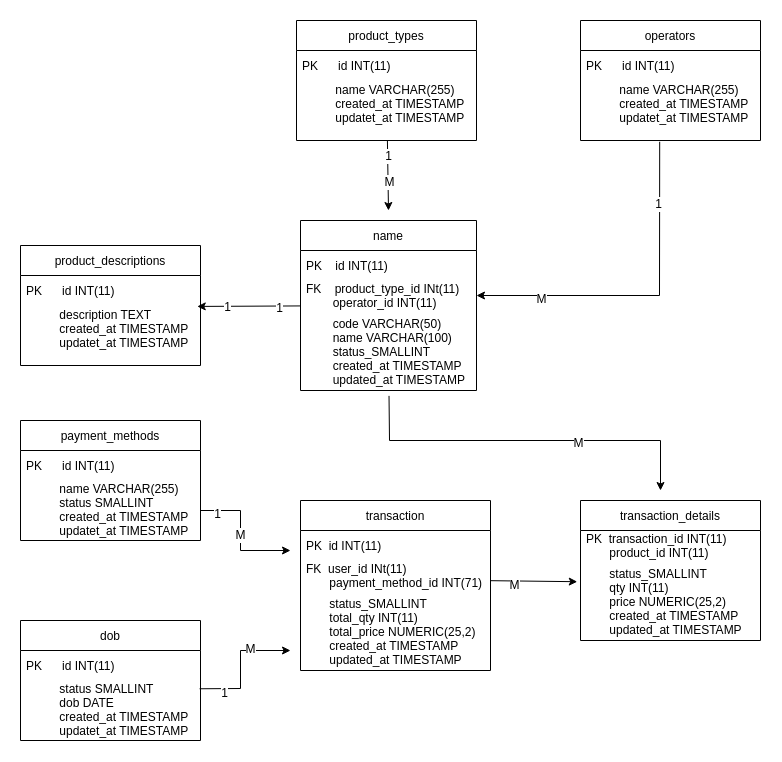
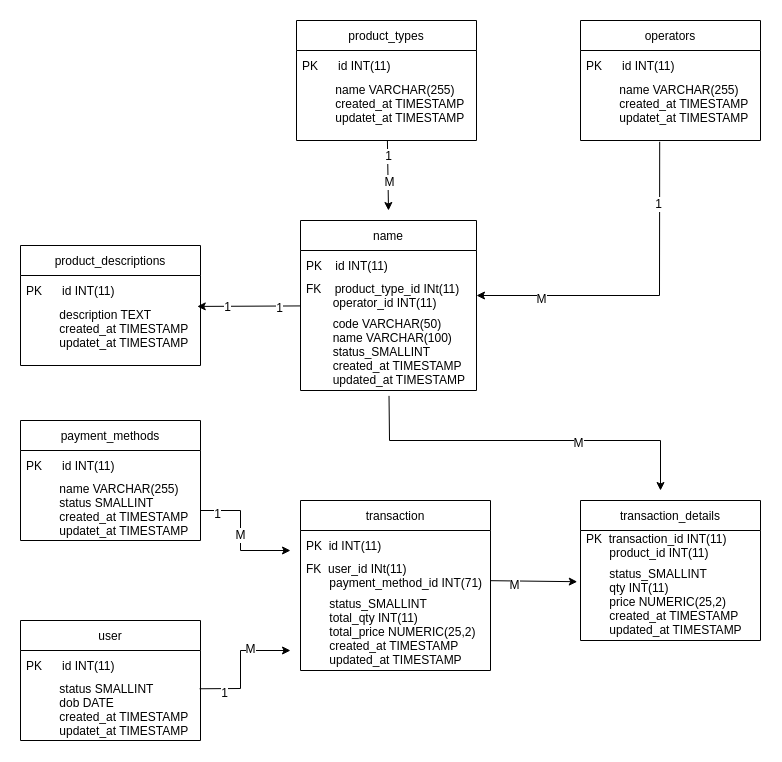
(110, 636) -> (110, 636)
